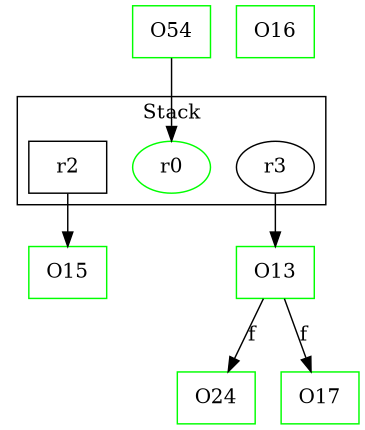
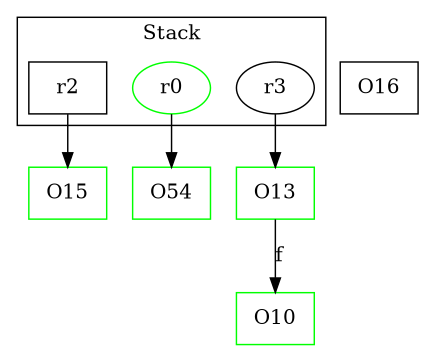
(275, 32) -> (379, 88)
(172, 87) -> (172, 134)
(216, 398) -> none
(320, 398) -> (275, 319)
